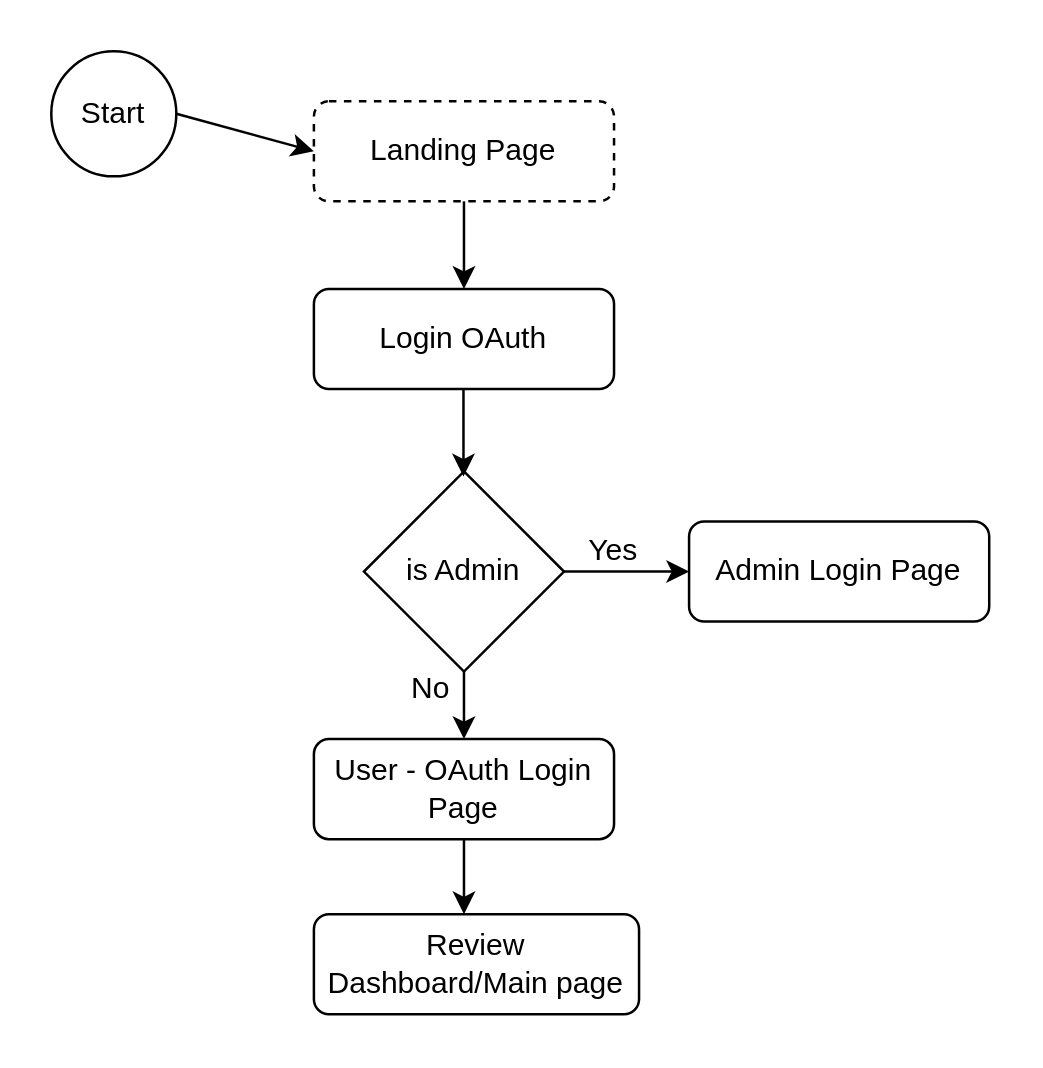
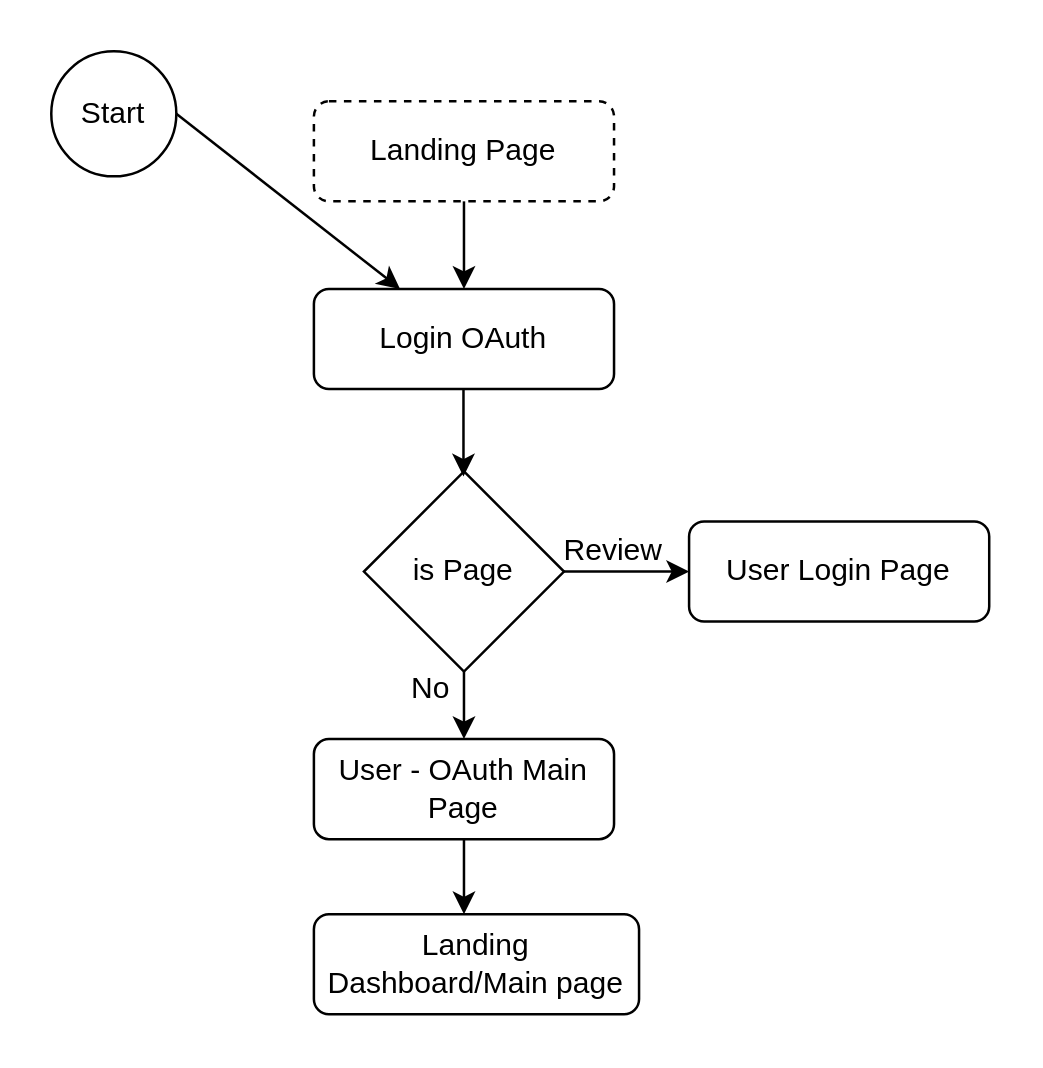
(237, 130) -> (282, 196)
(614, 551) -> (614, 551)
(464, 571) -> (464, 571)
(839, 571) -> (839, 571)
(464, 789) -> (464, 789)
(476, 964) -> (476, 964)
